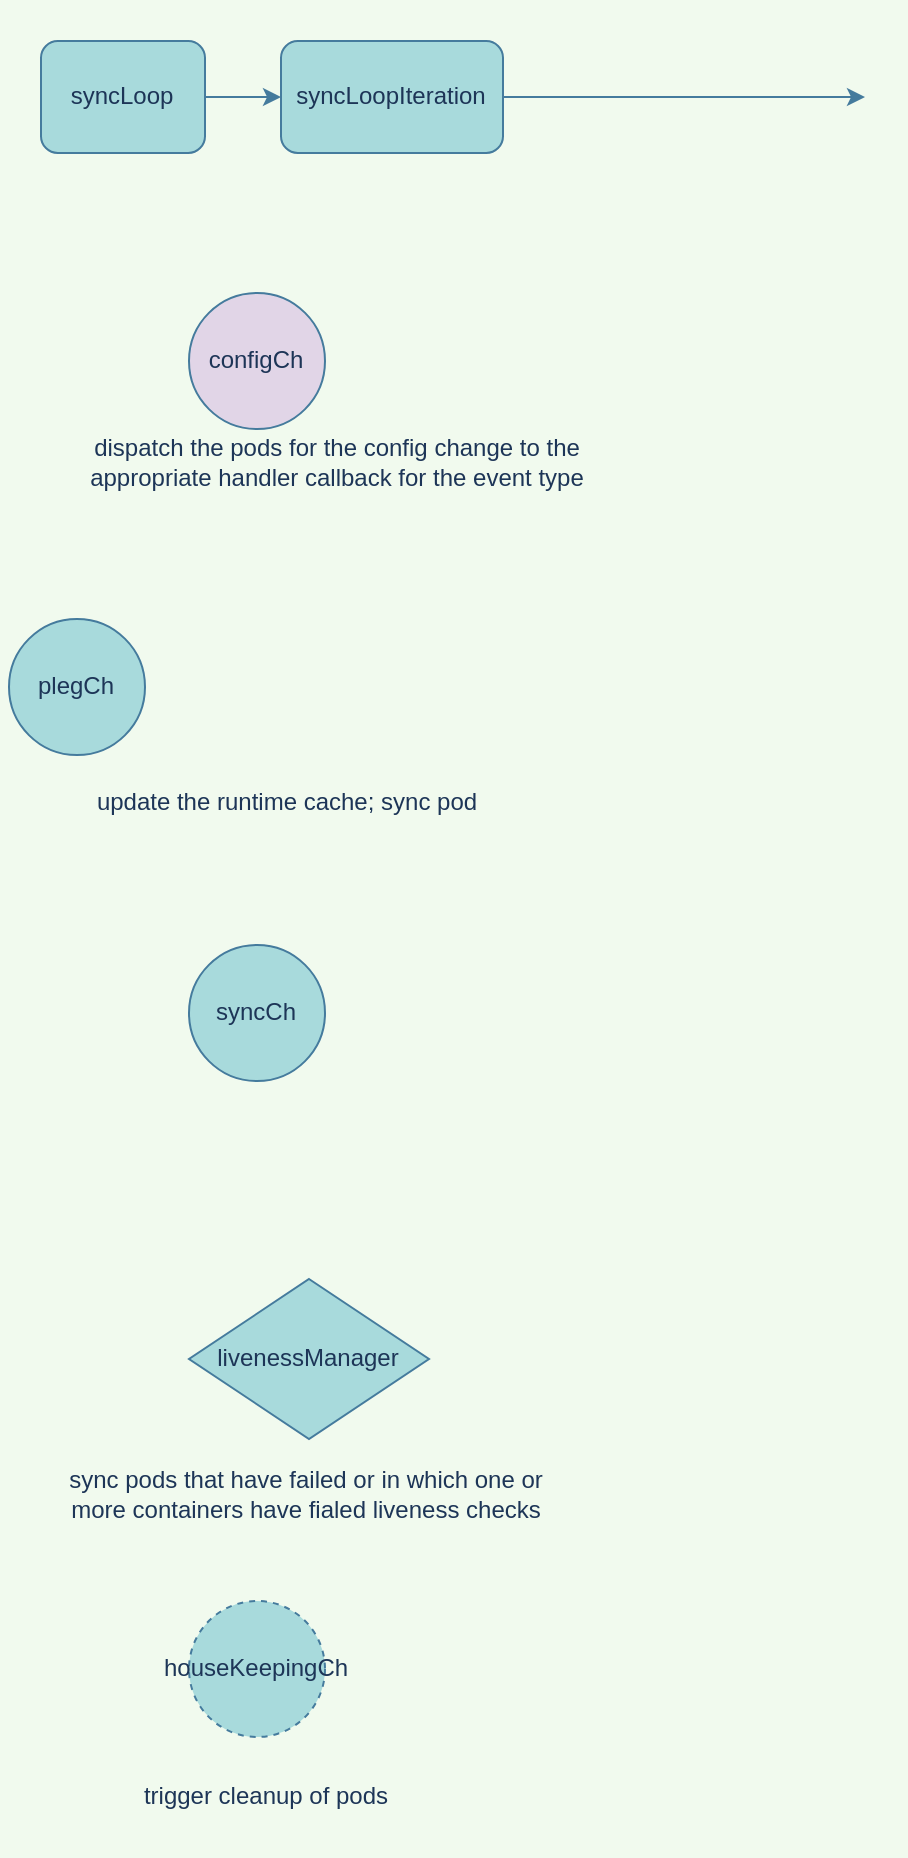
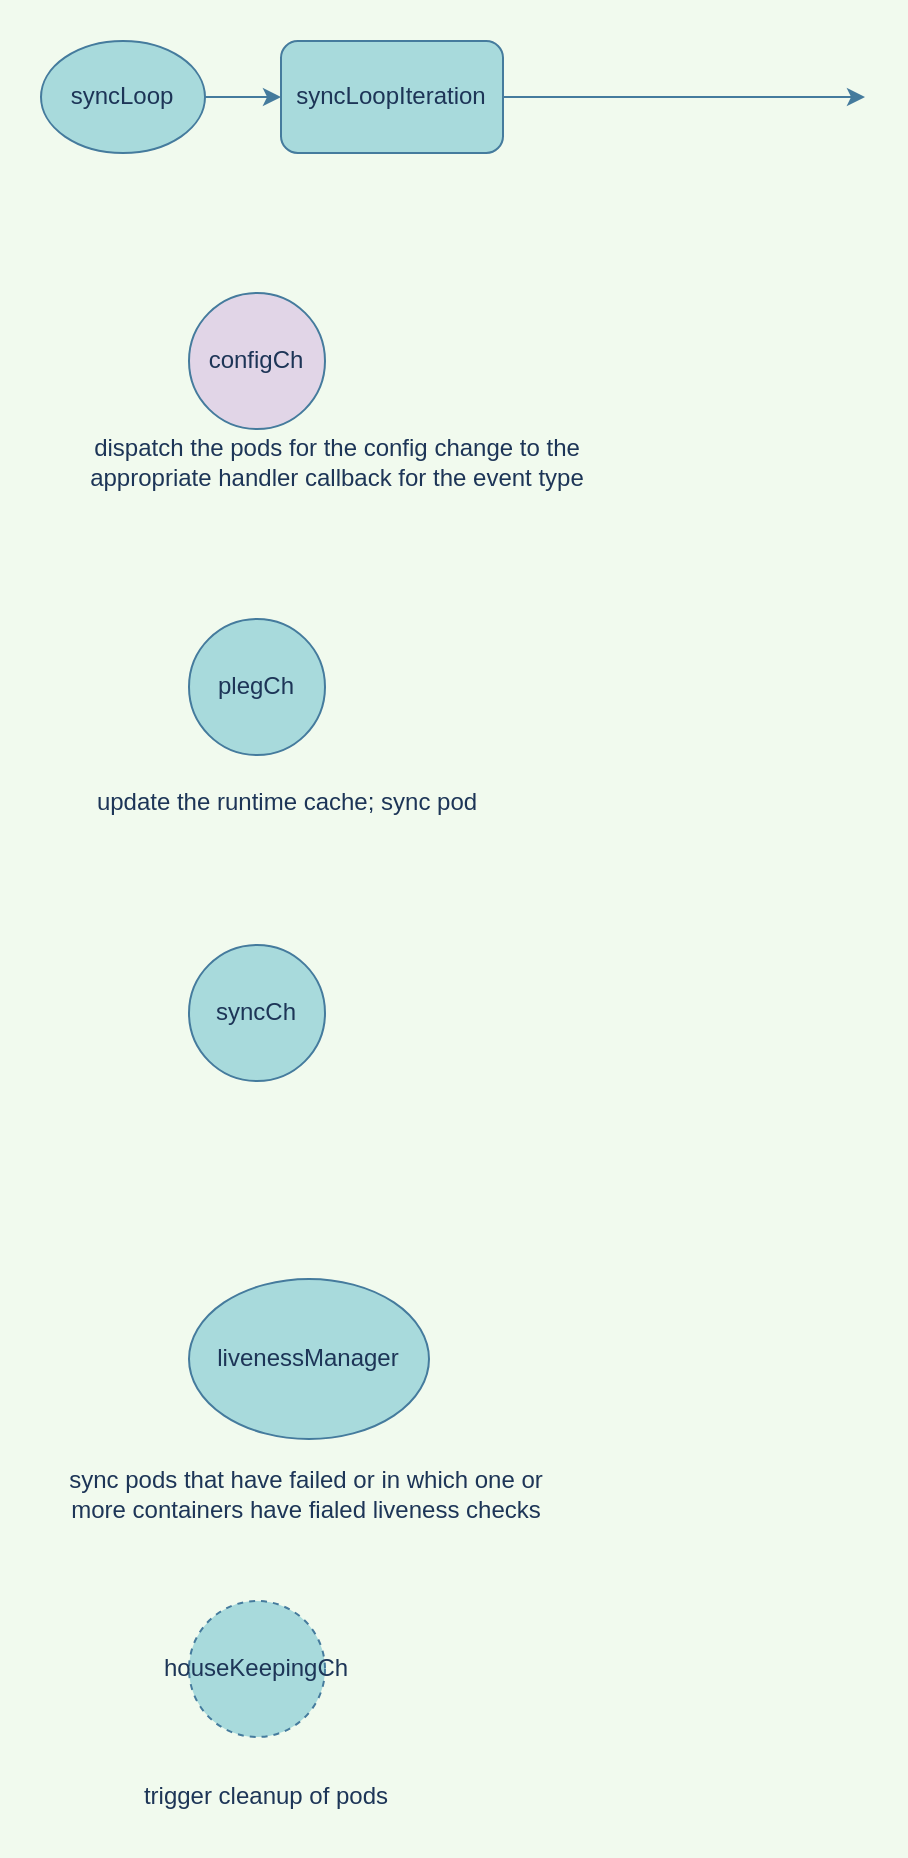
(123, 97) -> (123, 97)
(77, 687) -> (257, 687)
(309, 1359) -> (309, 1359)
